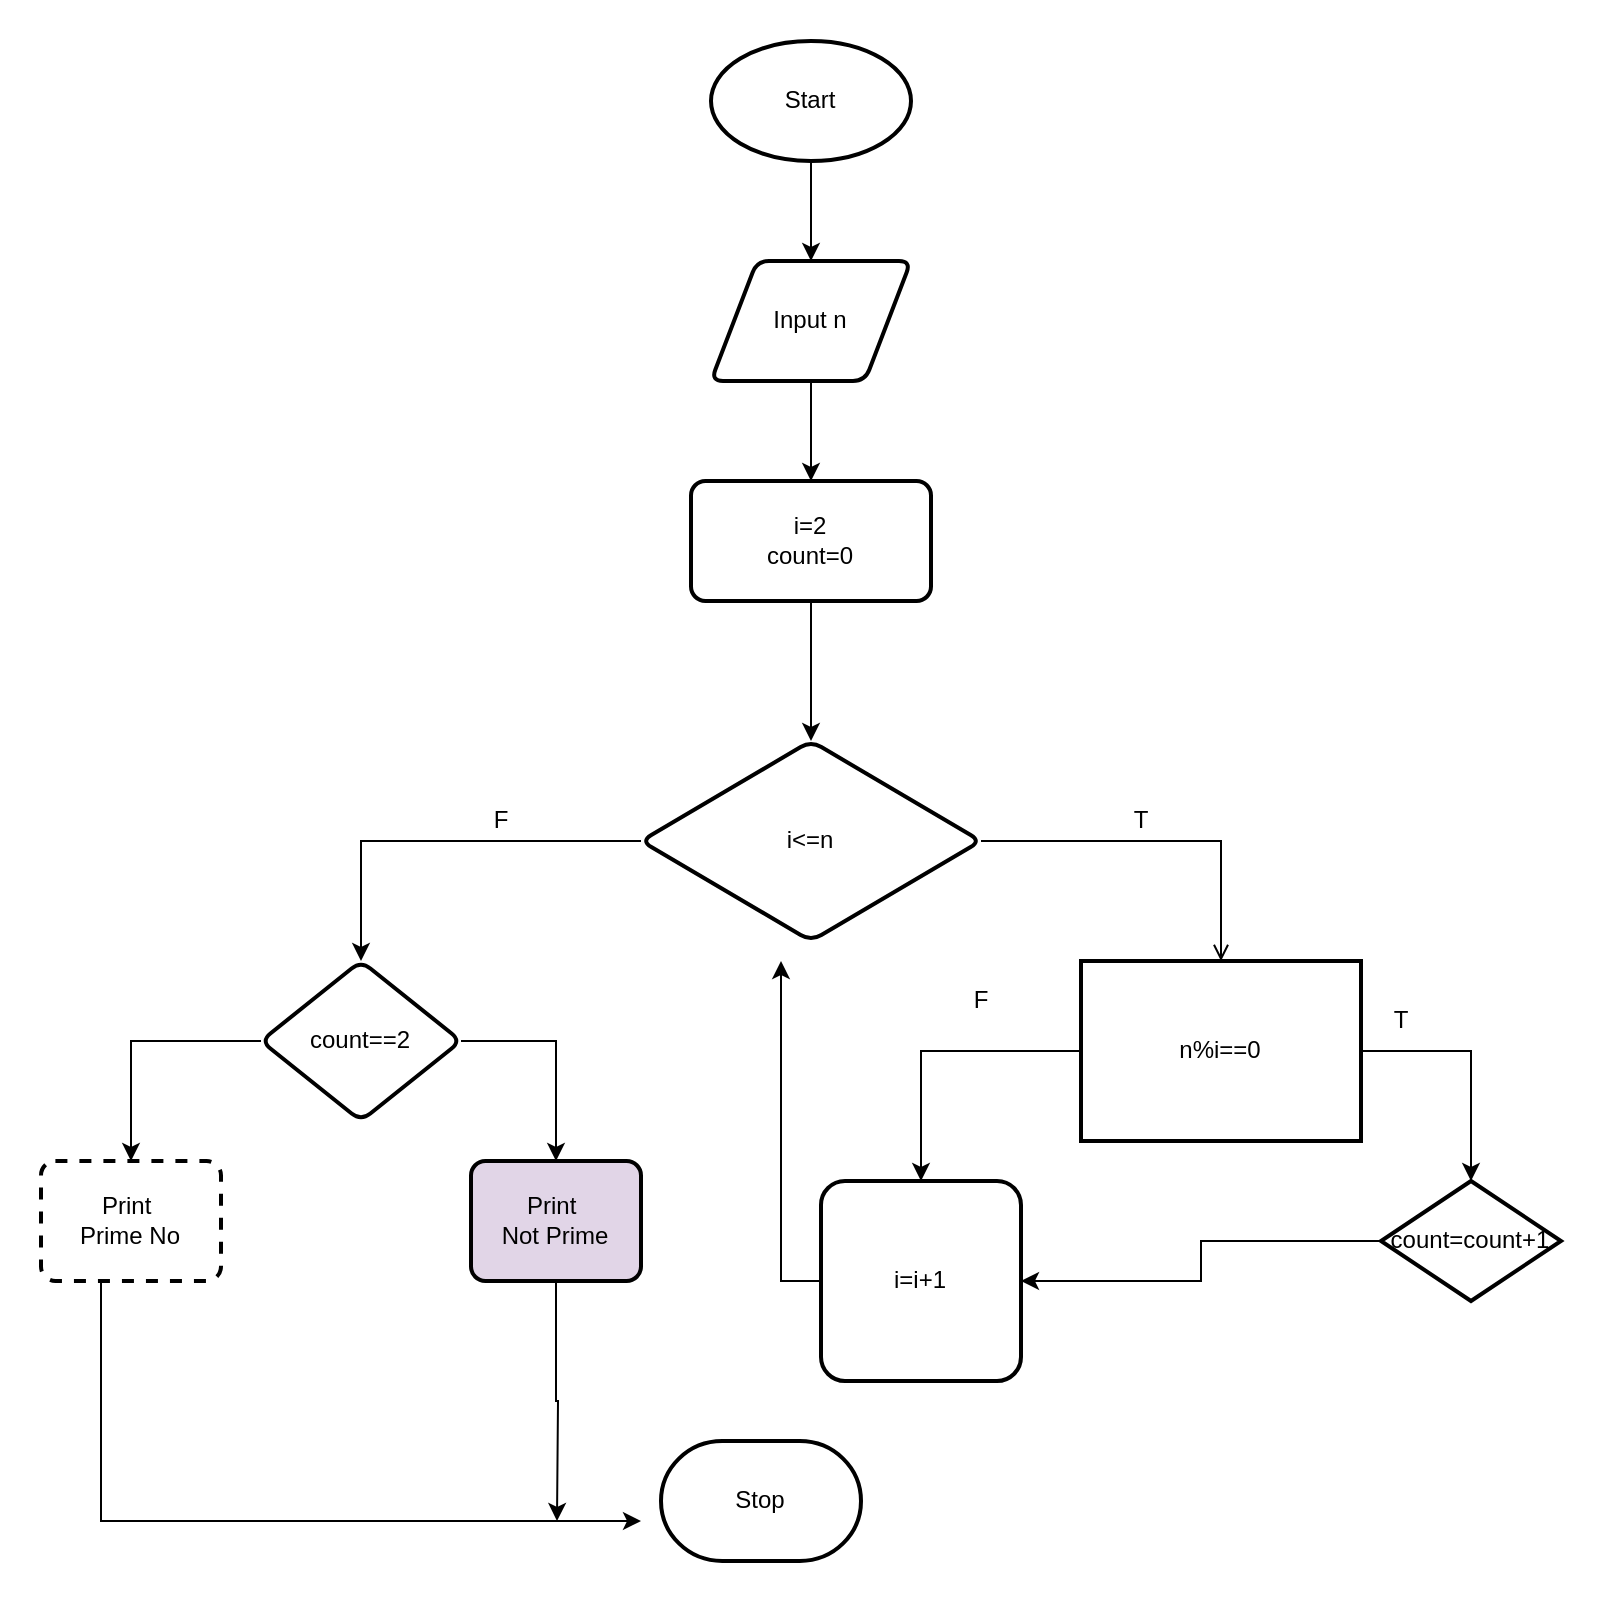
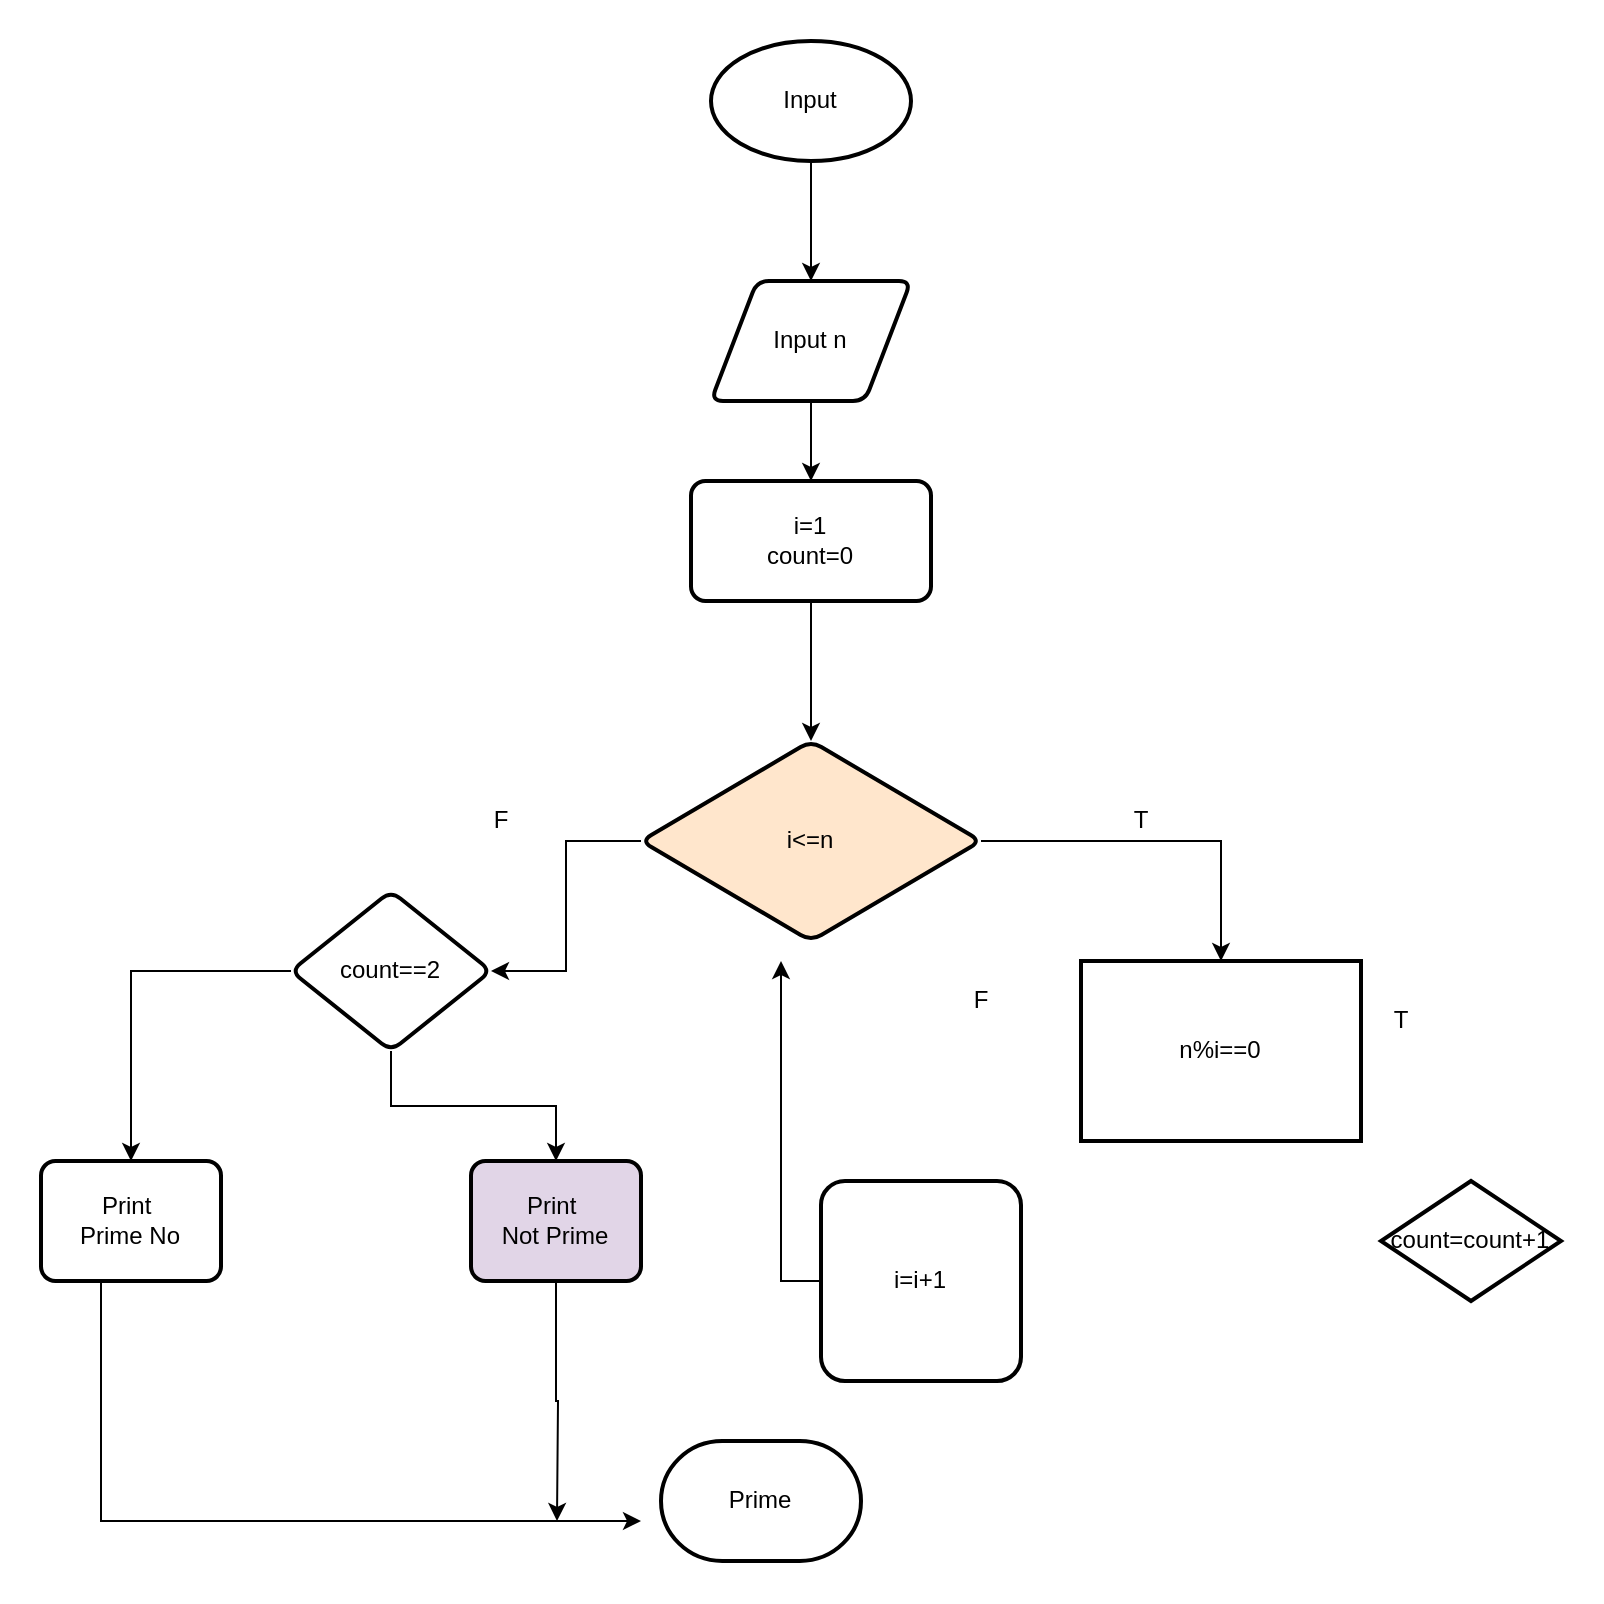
(811, 101) -> (811, 101)
(811, 321) -> (811, 341)
(811, 541) -> (811, 541)
(811, 841) -> (811, 841)
(1221, 948) -> (1221, 946)
(361, 1041) -> (391, 971)
(942, 1051) -> none
(1471, 1054) -> none
(131, 1221) -> (131, 1221)
(1201, 1255) -> none
(761, 1501) -> (761, 1501)
